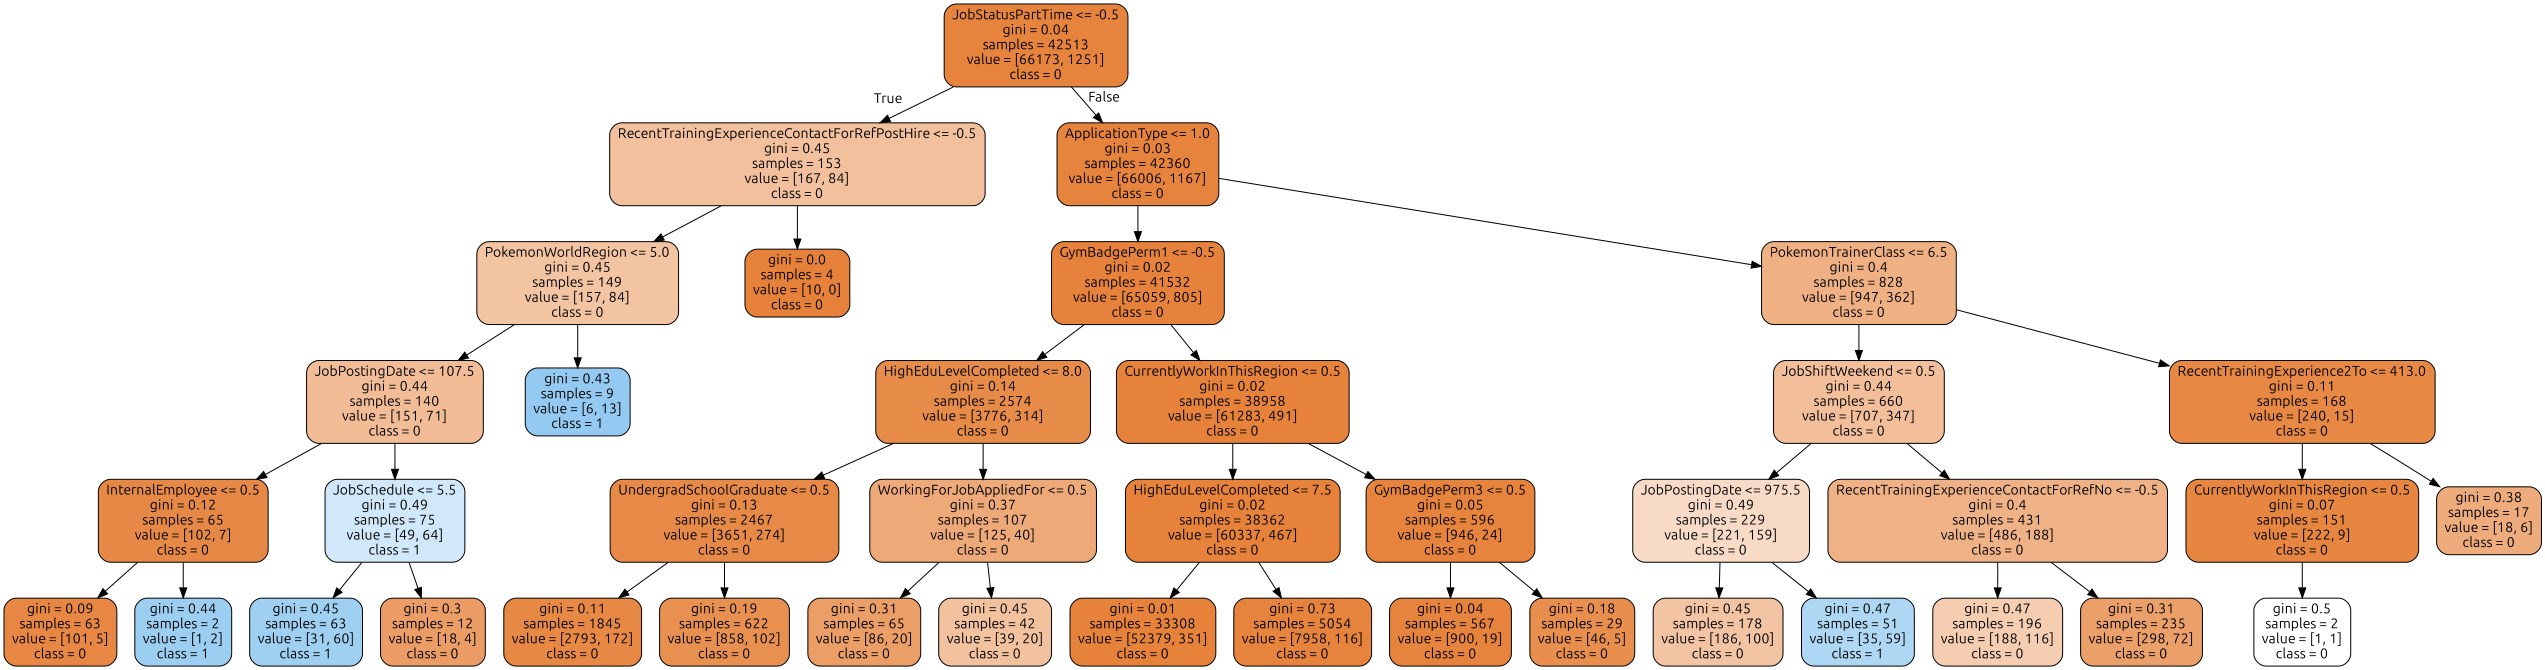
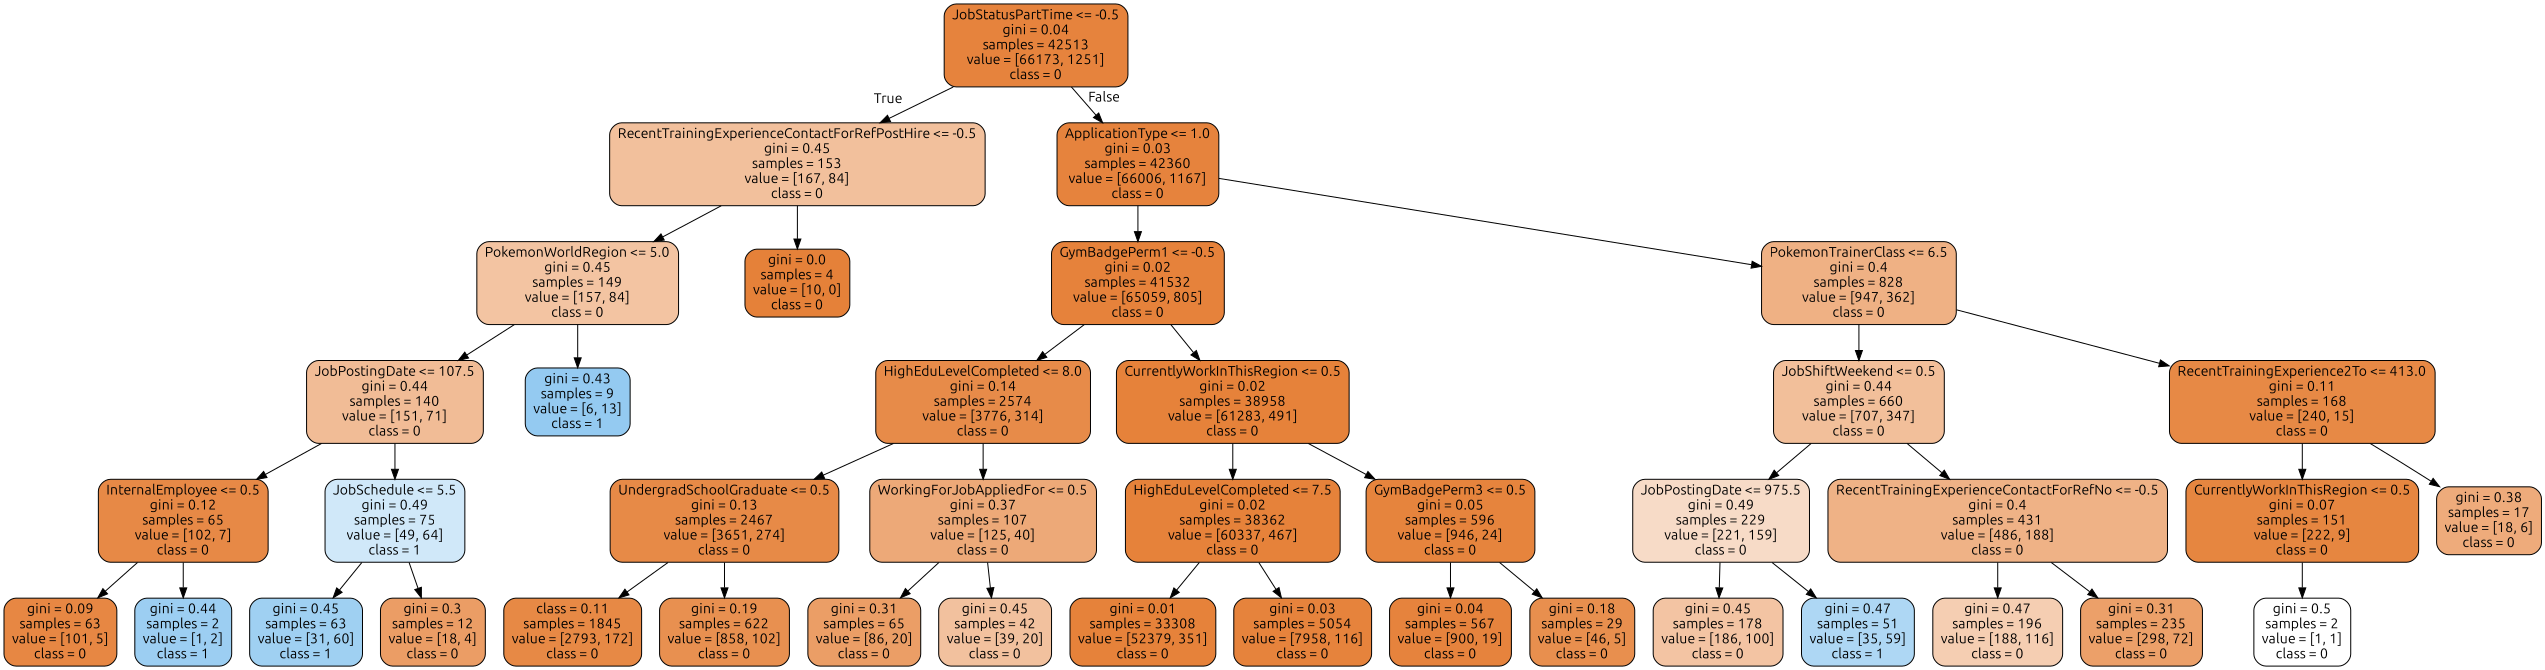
(573, 632) -> (573, 632)
(1303, 632) -> (1303, 632)
